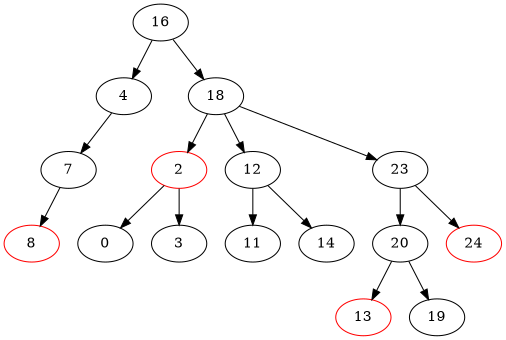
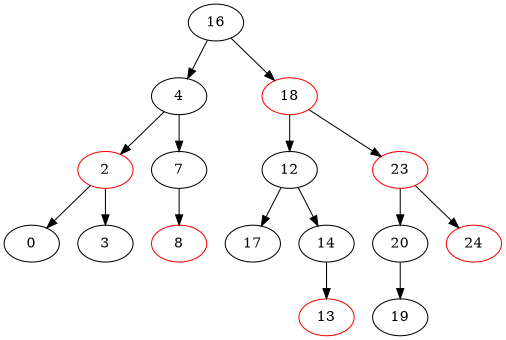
(216, 96) -> (290, 96)
(200, 128) -> (146, 129)
(400, 170) -> (400, 170)
(253, 244) -> (253, 244)
(384, 276) -> (327, 275)
